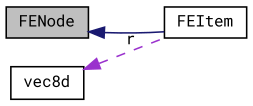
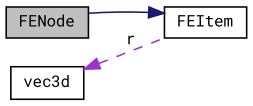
(134, 33) -> (119, 12)
(47, 83) -> (47, 83)
